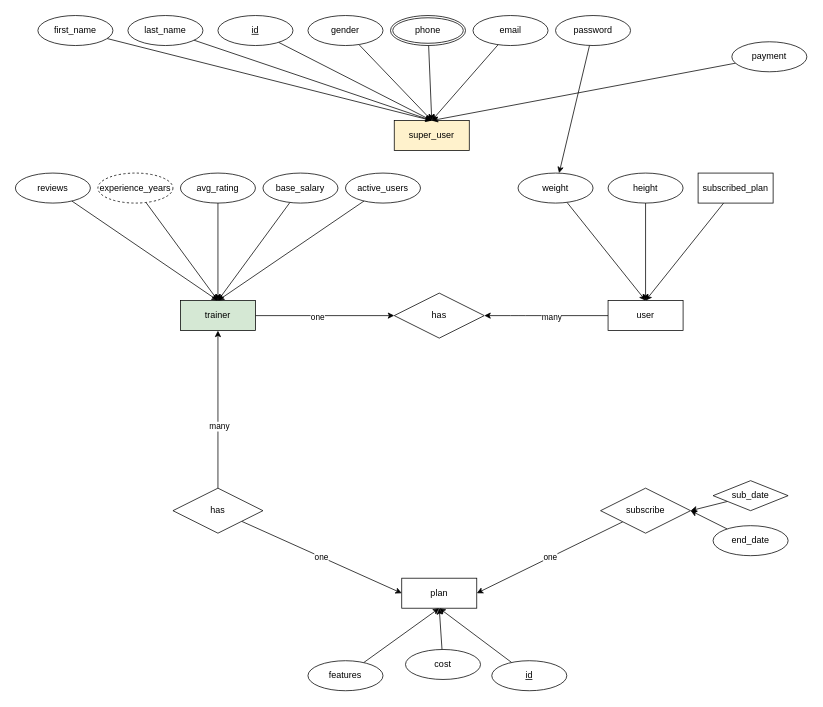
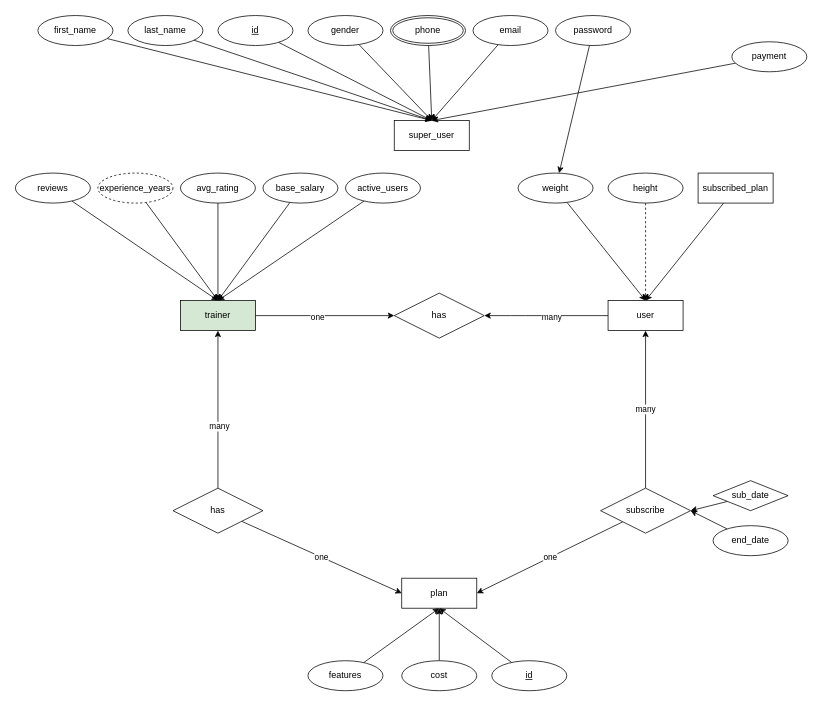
(432, 135) -> (432, 135)
(645, 248) -> (645, 248)
none -> (645, 412)
(443, 664) -> (439, 675)
